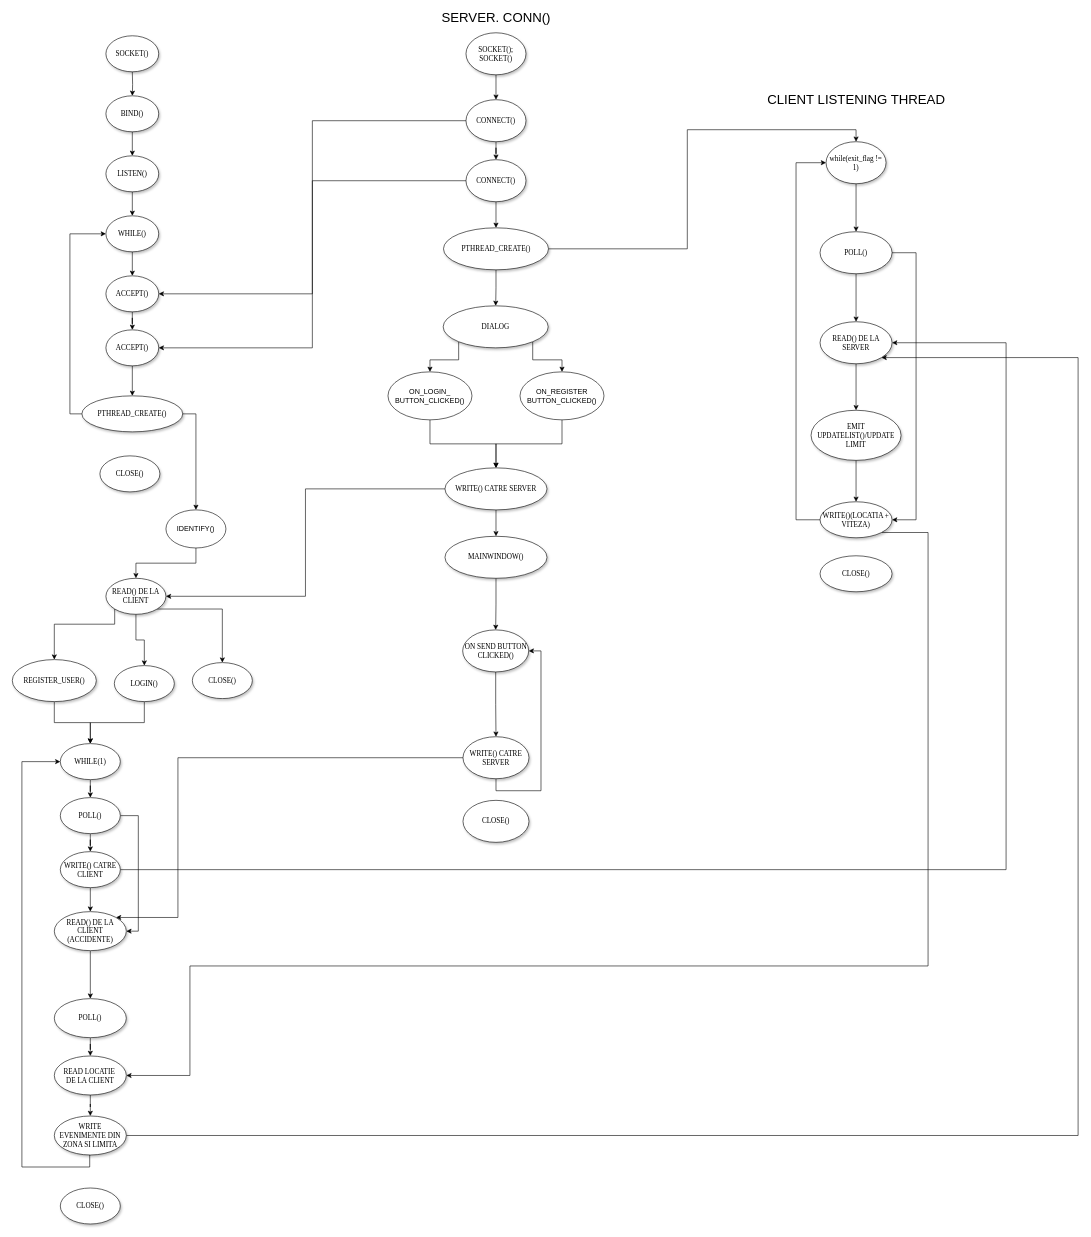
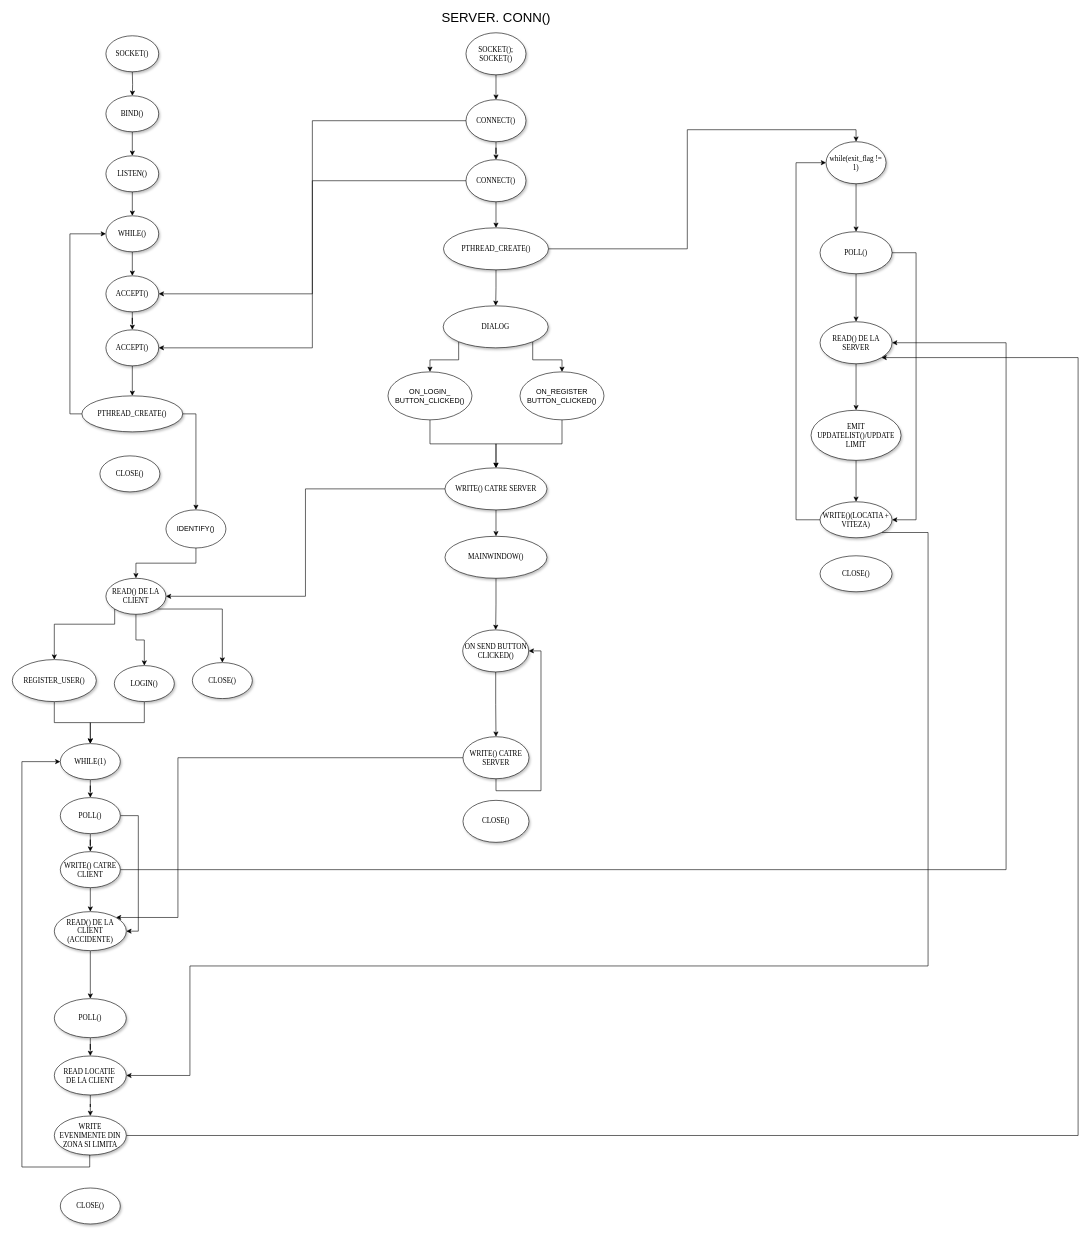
(856, 100) -> none
